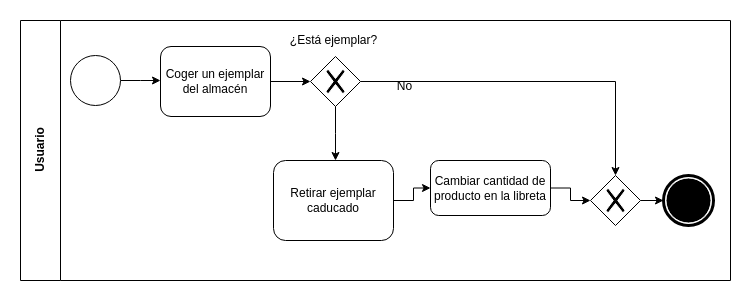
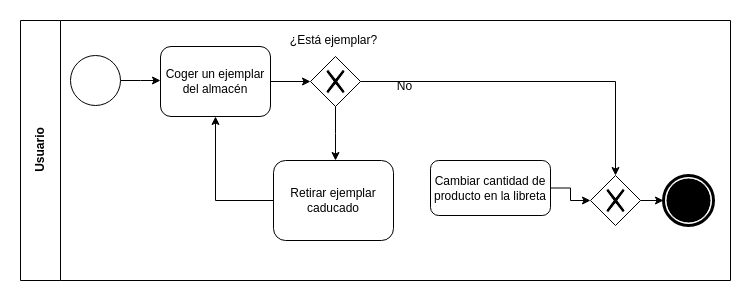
(414, 199) -> (216, 191)
